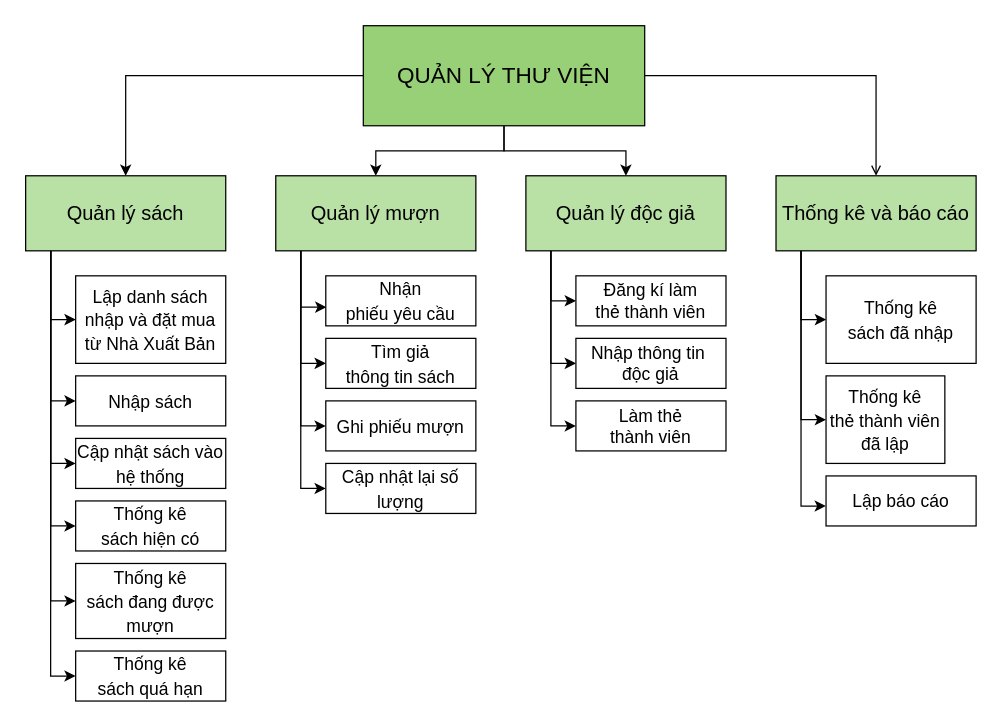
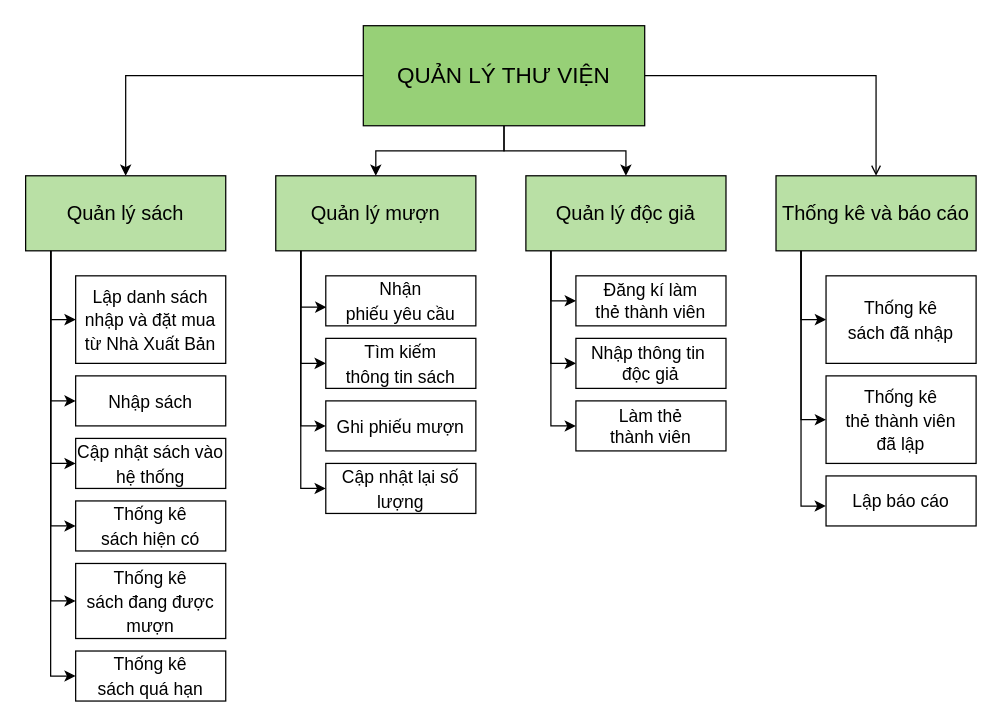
(401, 363) -> (401, 363)
(885, 419) -> (901, 419)
